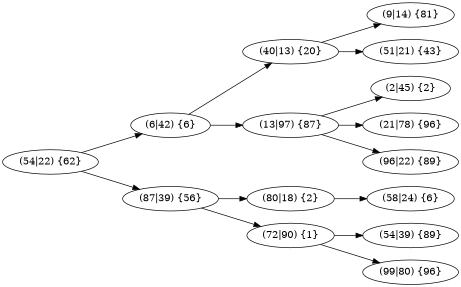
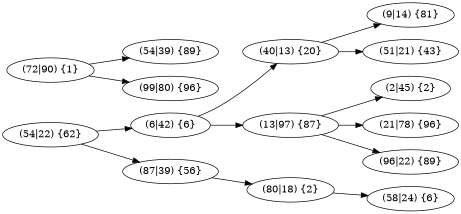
(228, 216) -> none
